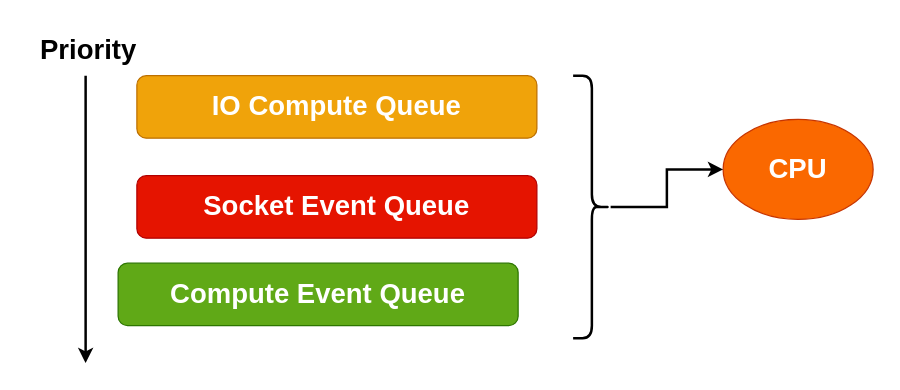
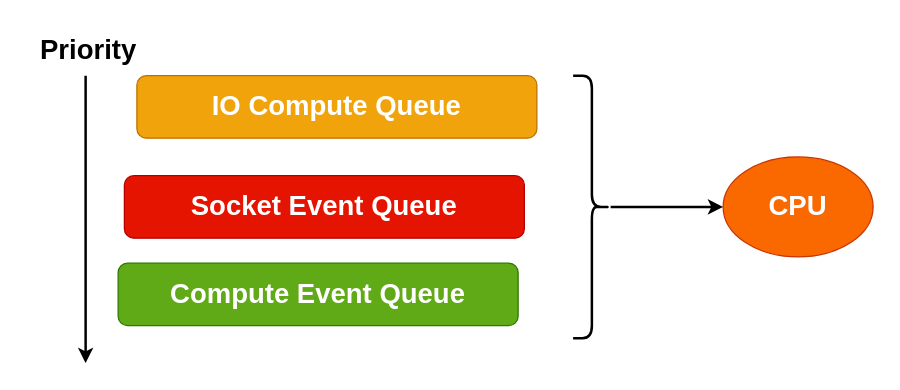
(798, 169) -> (798, 207)
(337, 207) -> (324, 207)
